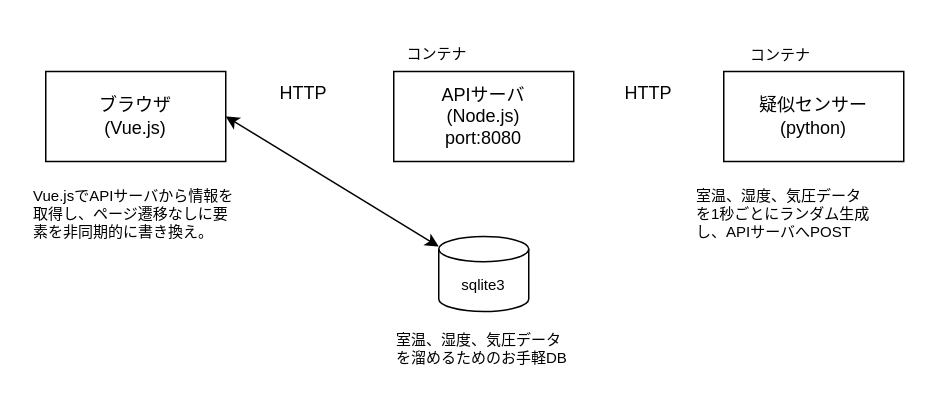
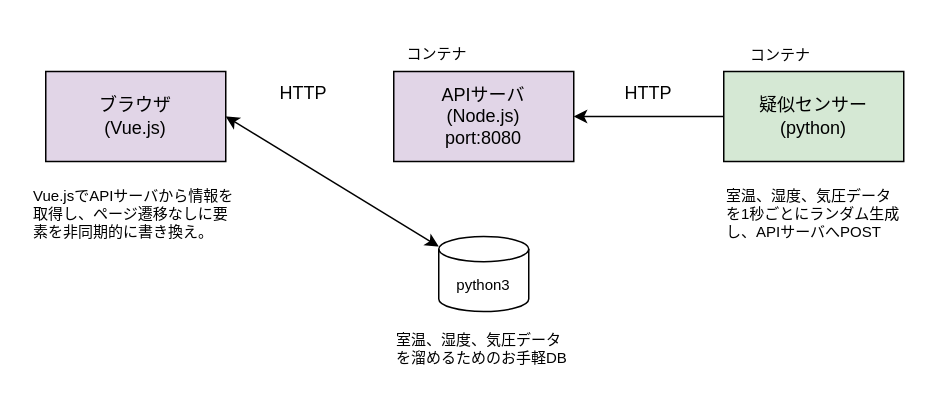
(136, 116) -> (136, 116)
(484, 116) -> (484, 116)
none -> (654, 116)
(814, 116) -> (814, 116)
(784, 214) -> (814, 214)
(484, 284) -> (484, 284)
